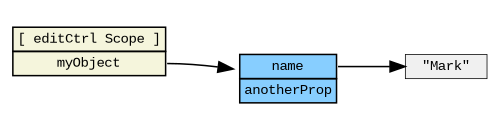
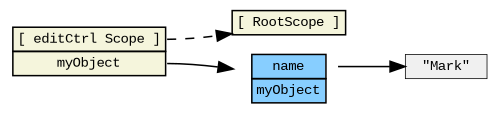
none -> (288, 23)
(288, 90) -> (289, 90)
